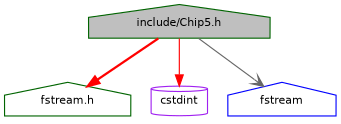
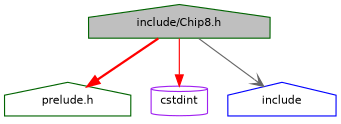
(179, 23) -> (179, 23)
(68, 101) -> (68, 101)
(282, 101) -> (282, 101)
